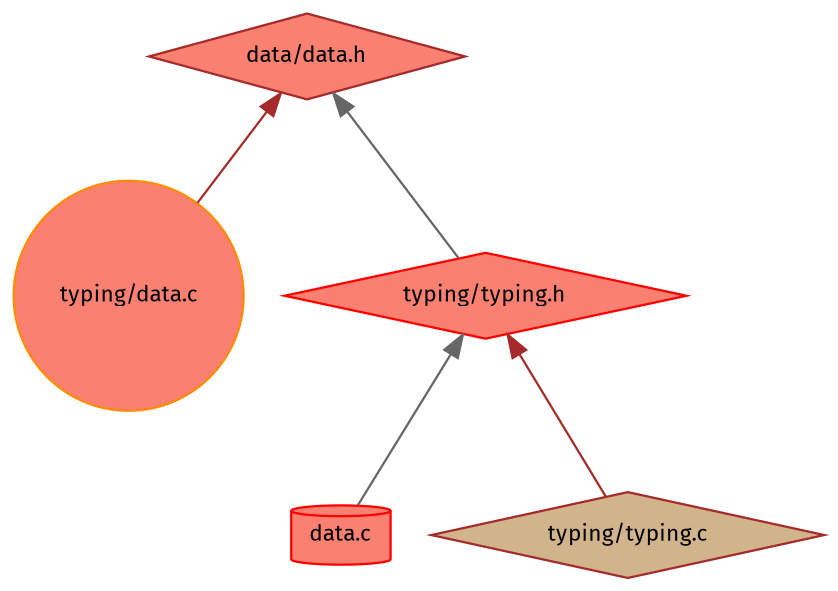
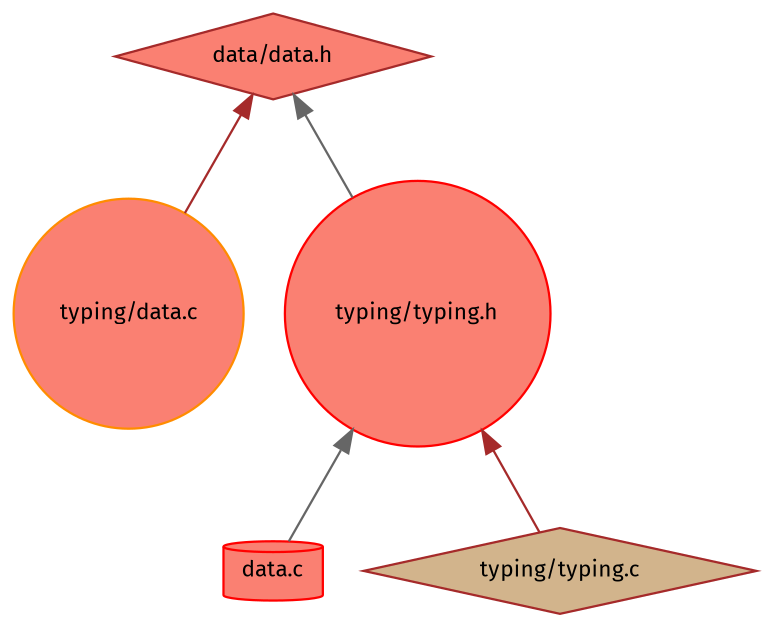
(485, 296) -> (418, 314)
